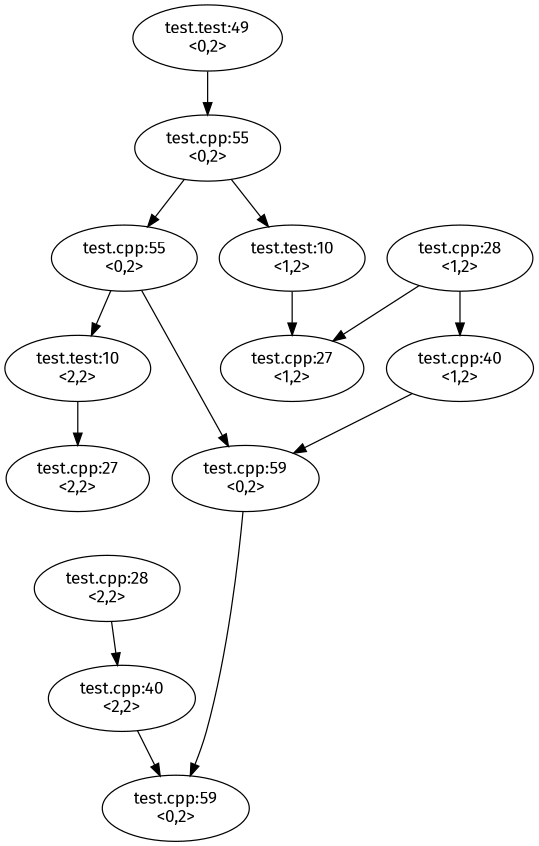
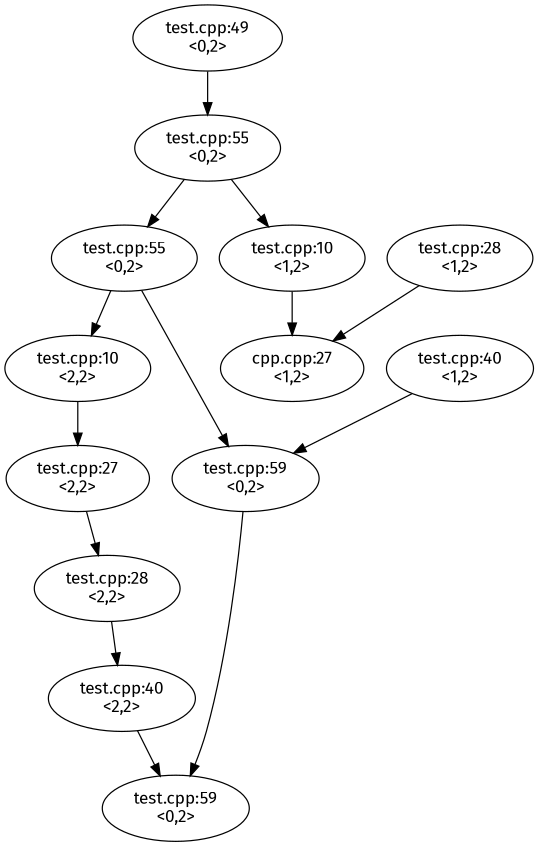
(208, 38) -> (208, 38)
(292, 258) -> (292, 258)
(460, 307) -> none
(78, 368) -> (78, 368)
(292, 368) -> (292, 368)
none -> (91, 527)
